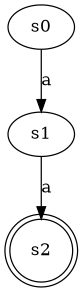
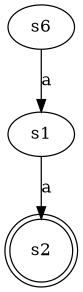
(41, 27) -> (41, 27)
